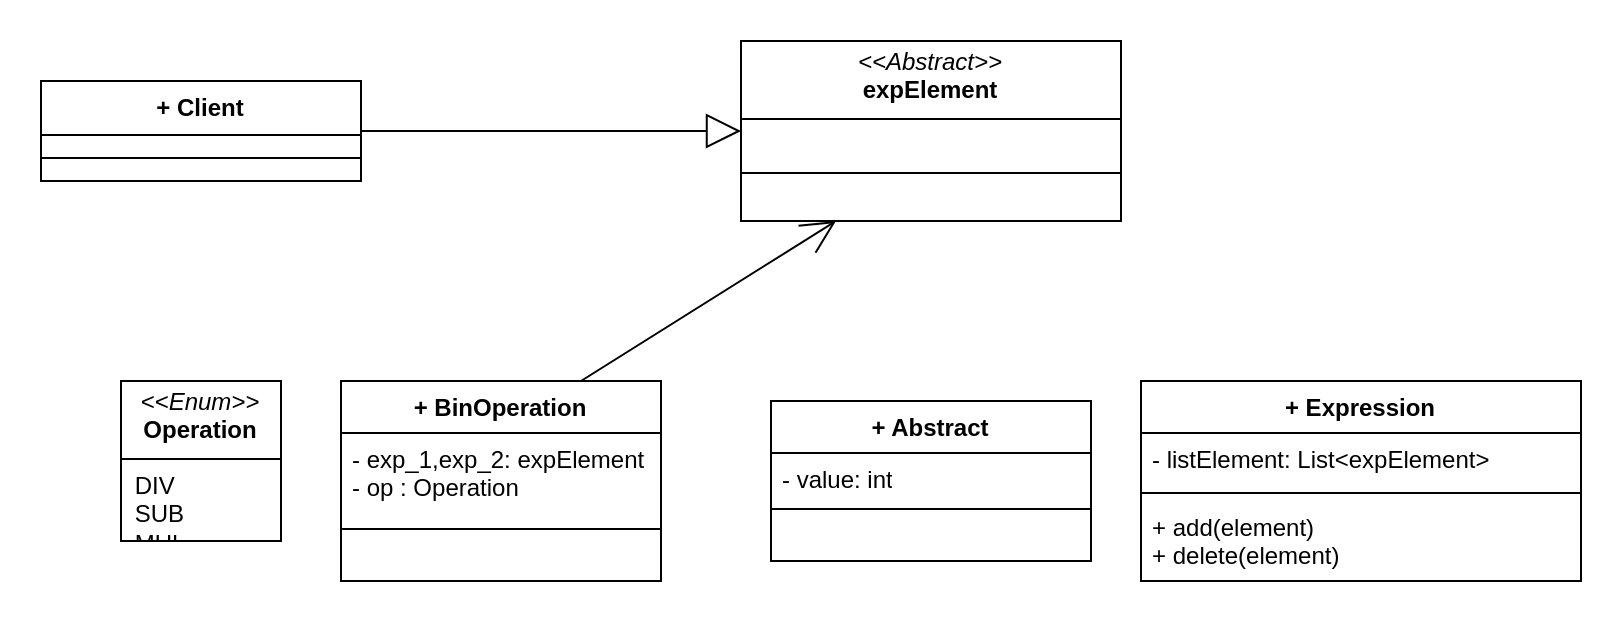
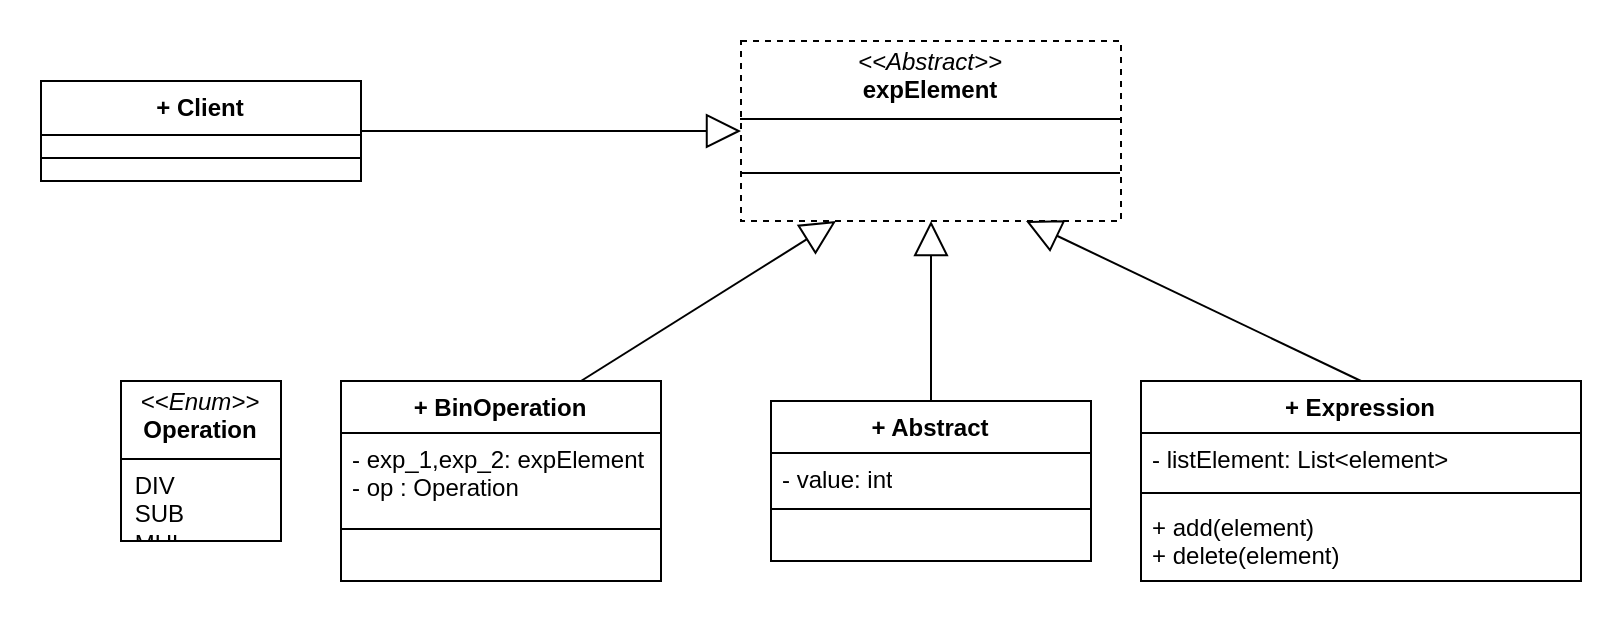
(931, 131) -> (931, 131)
(819, 232) -> (806, 240)
none -> (1209, 309)
none -> (931, 329)
(1336, 461) -> (1316, 461)
